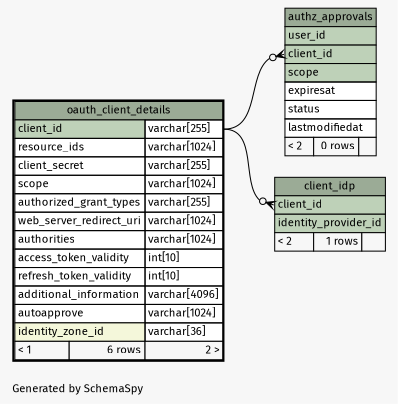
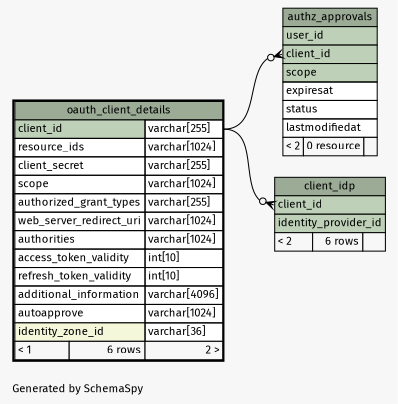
(338, 146) -> (334, 146)
(342, 241) -> (342, 241)
